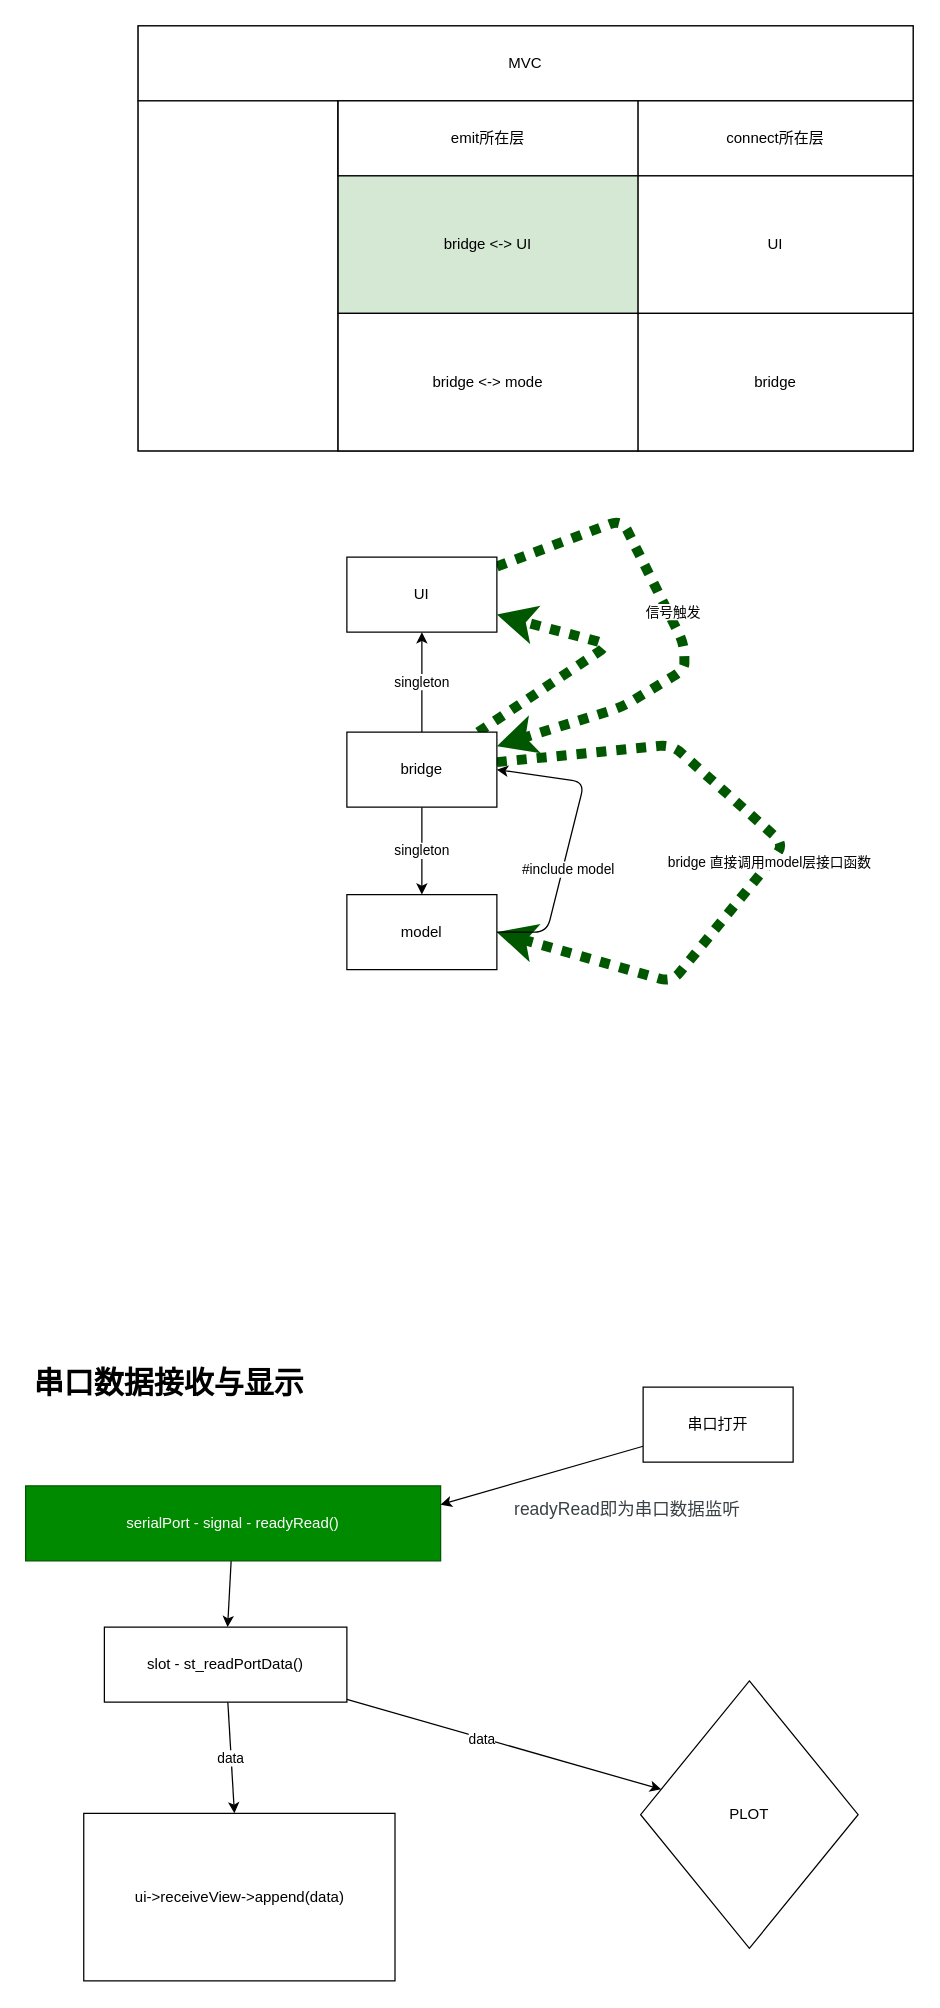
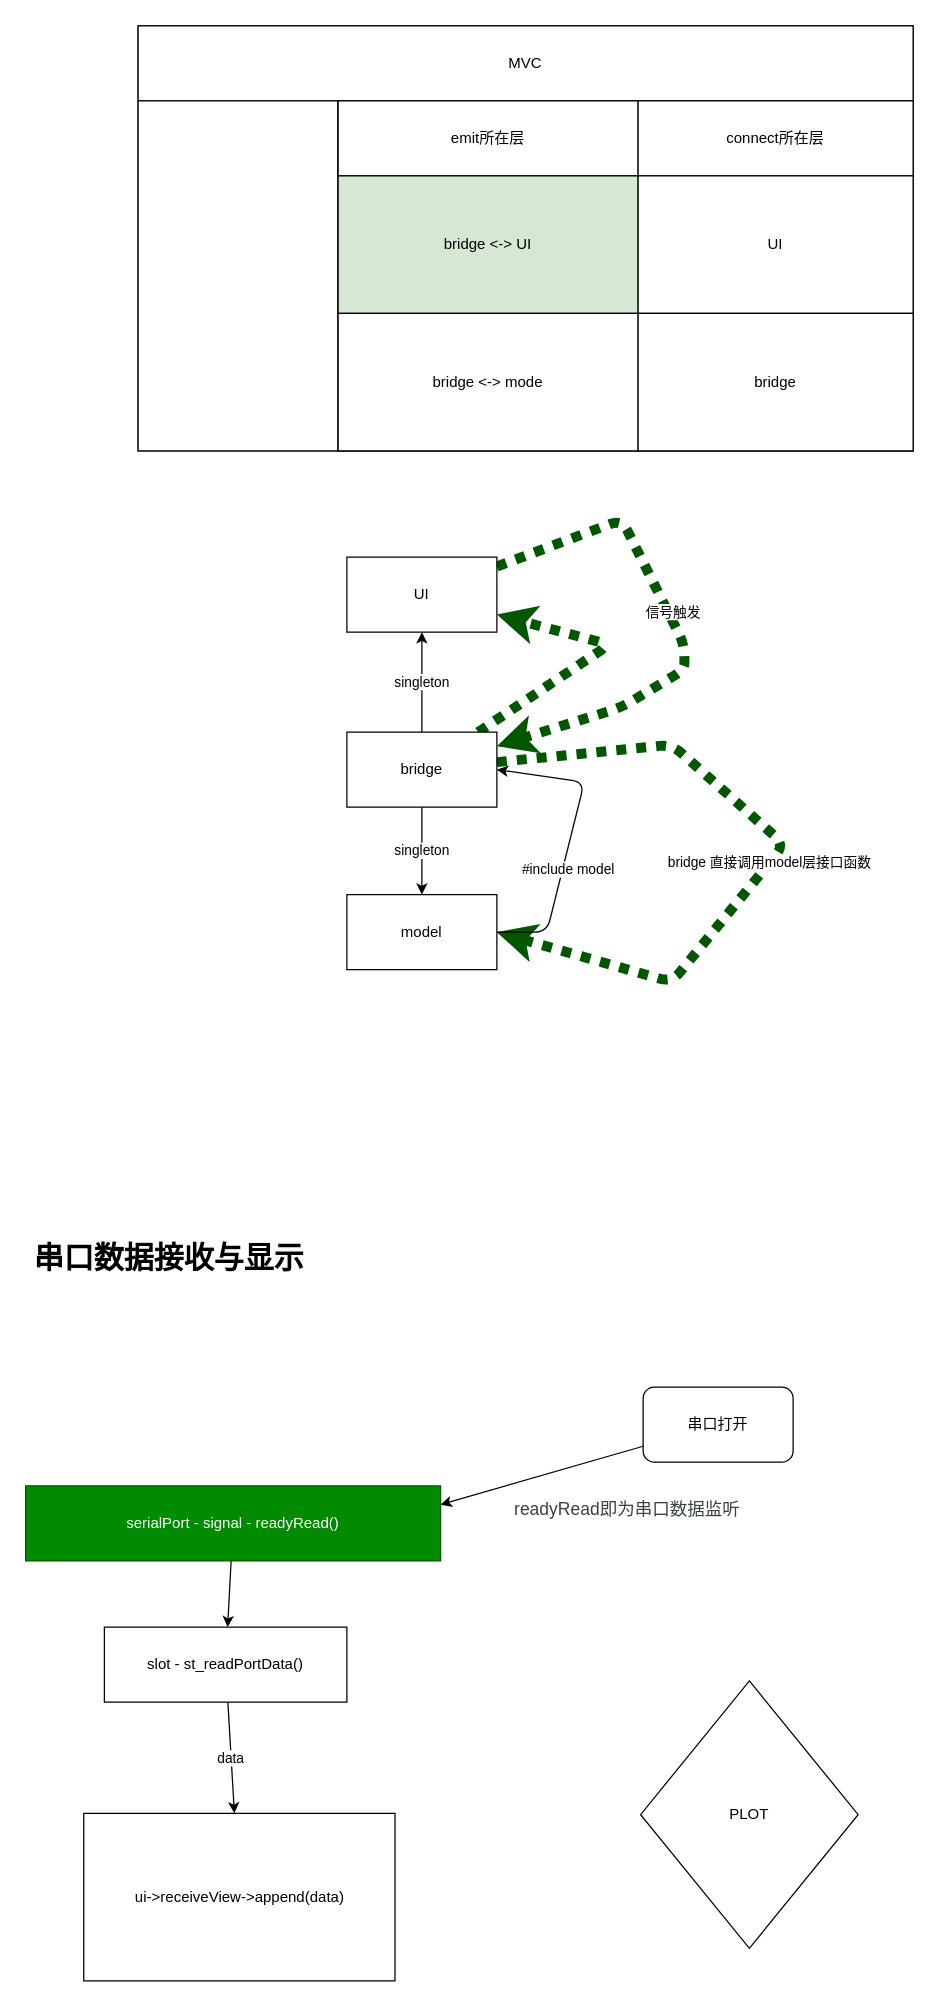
(221, 1388) -> (221, 1263)
(718, 1424) -> (718, 1424)
(500, 1743) -> none
